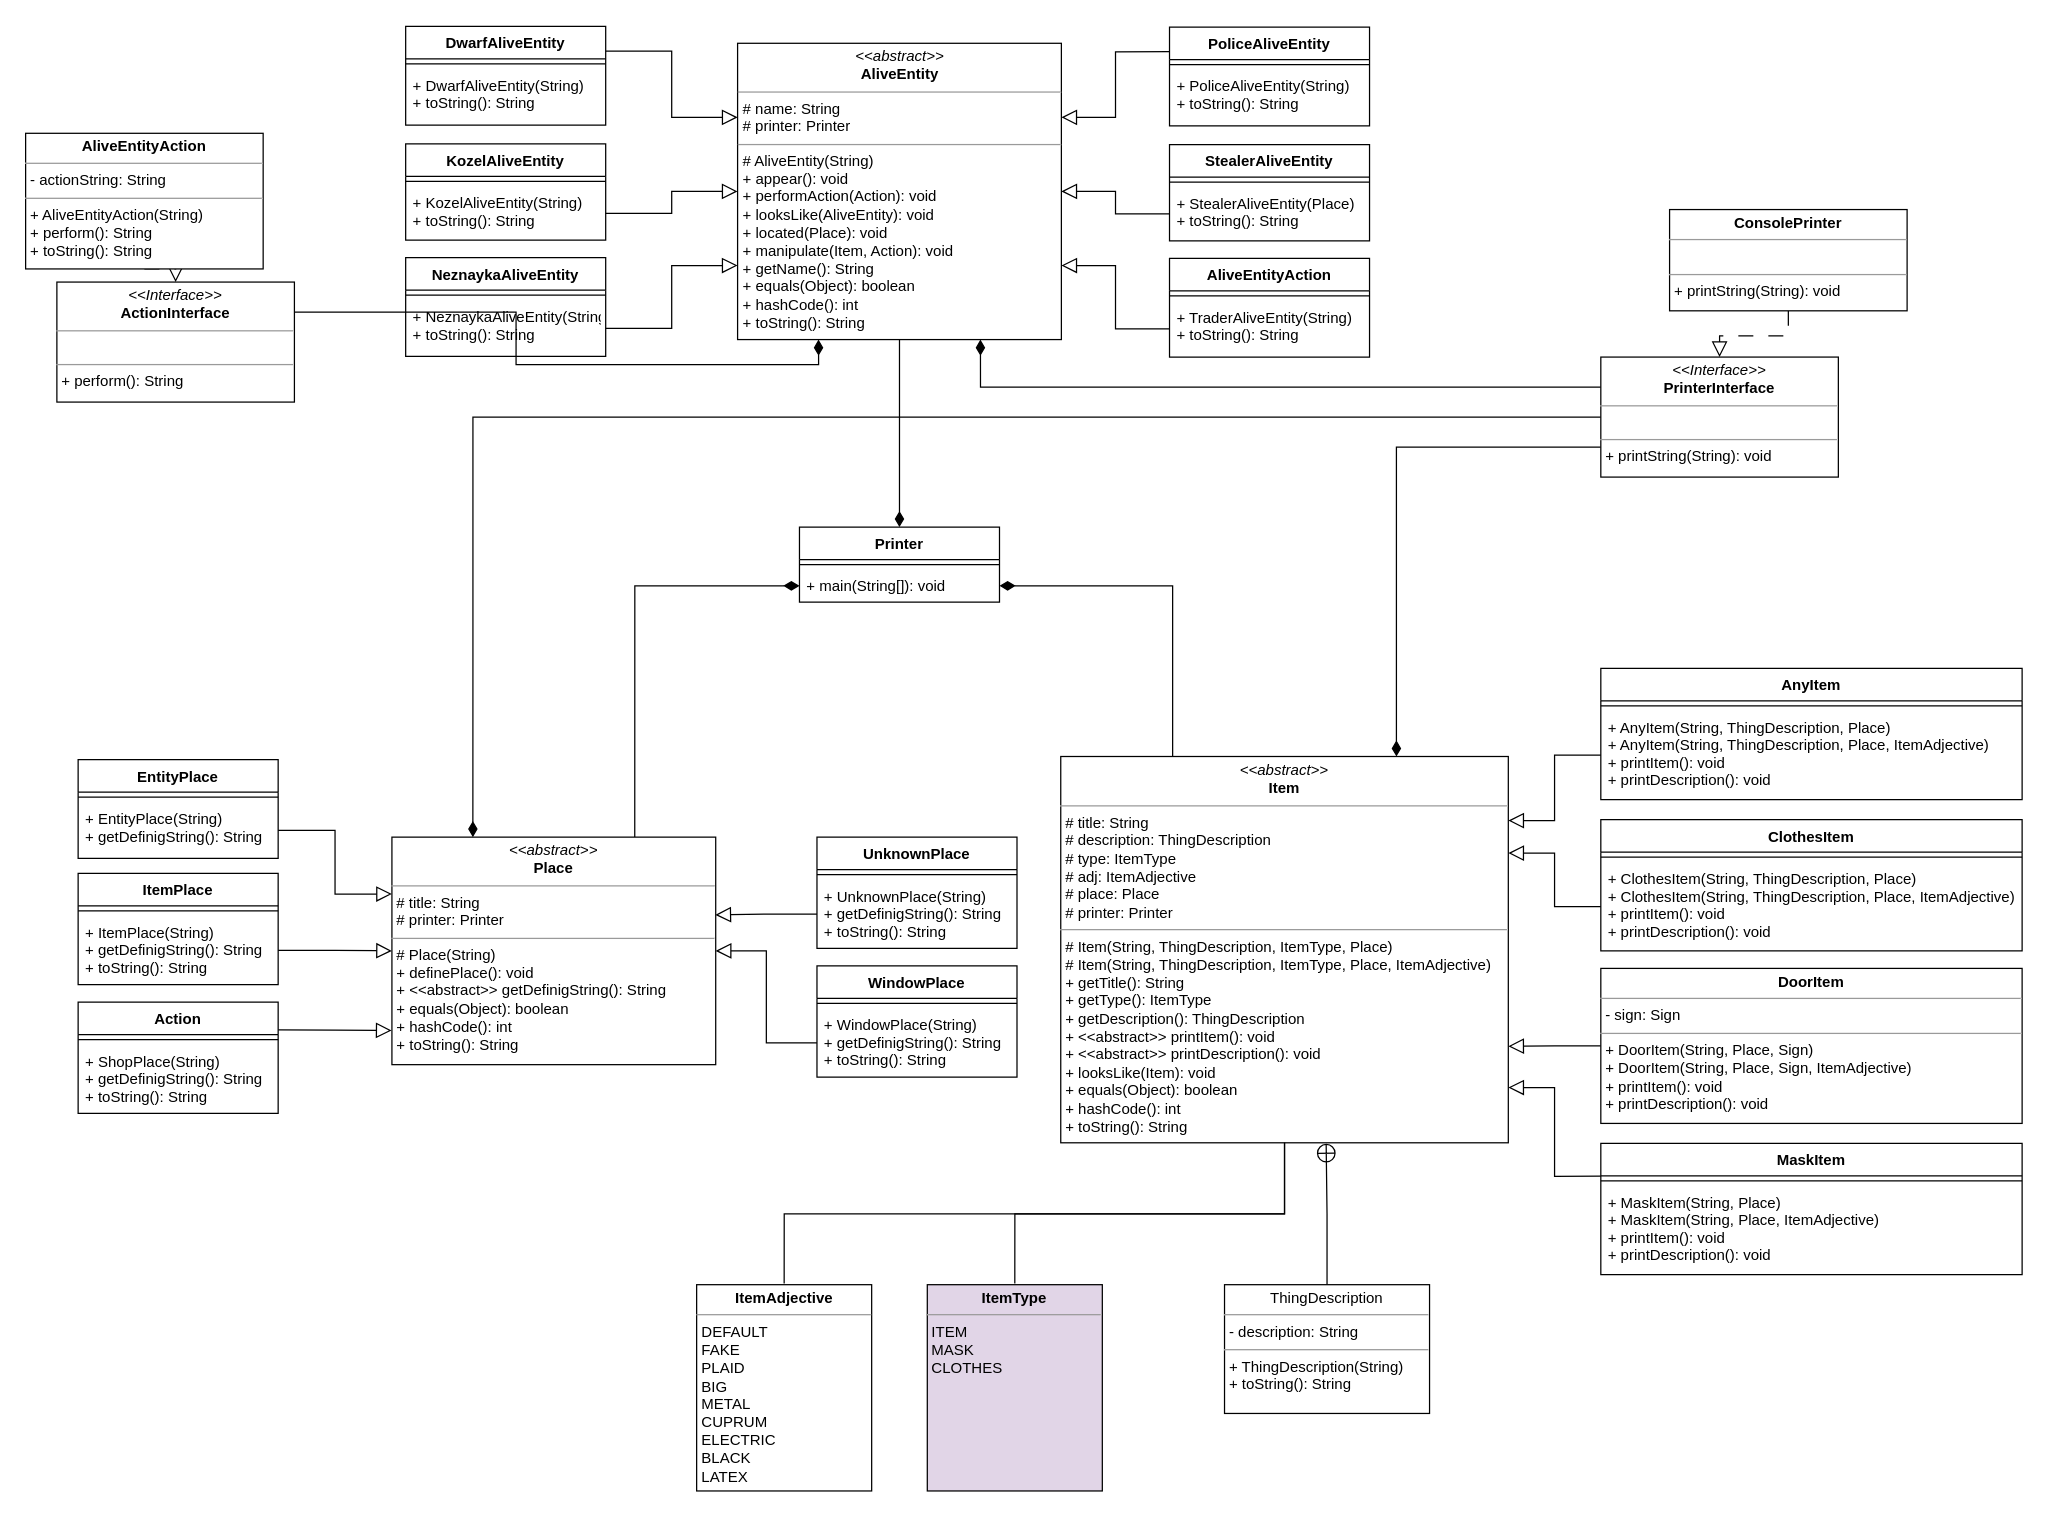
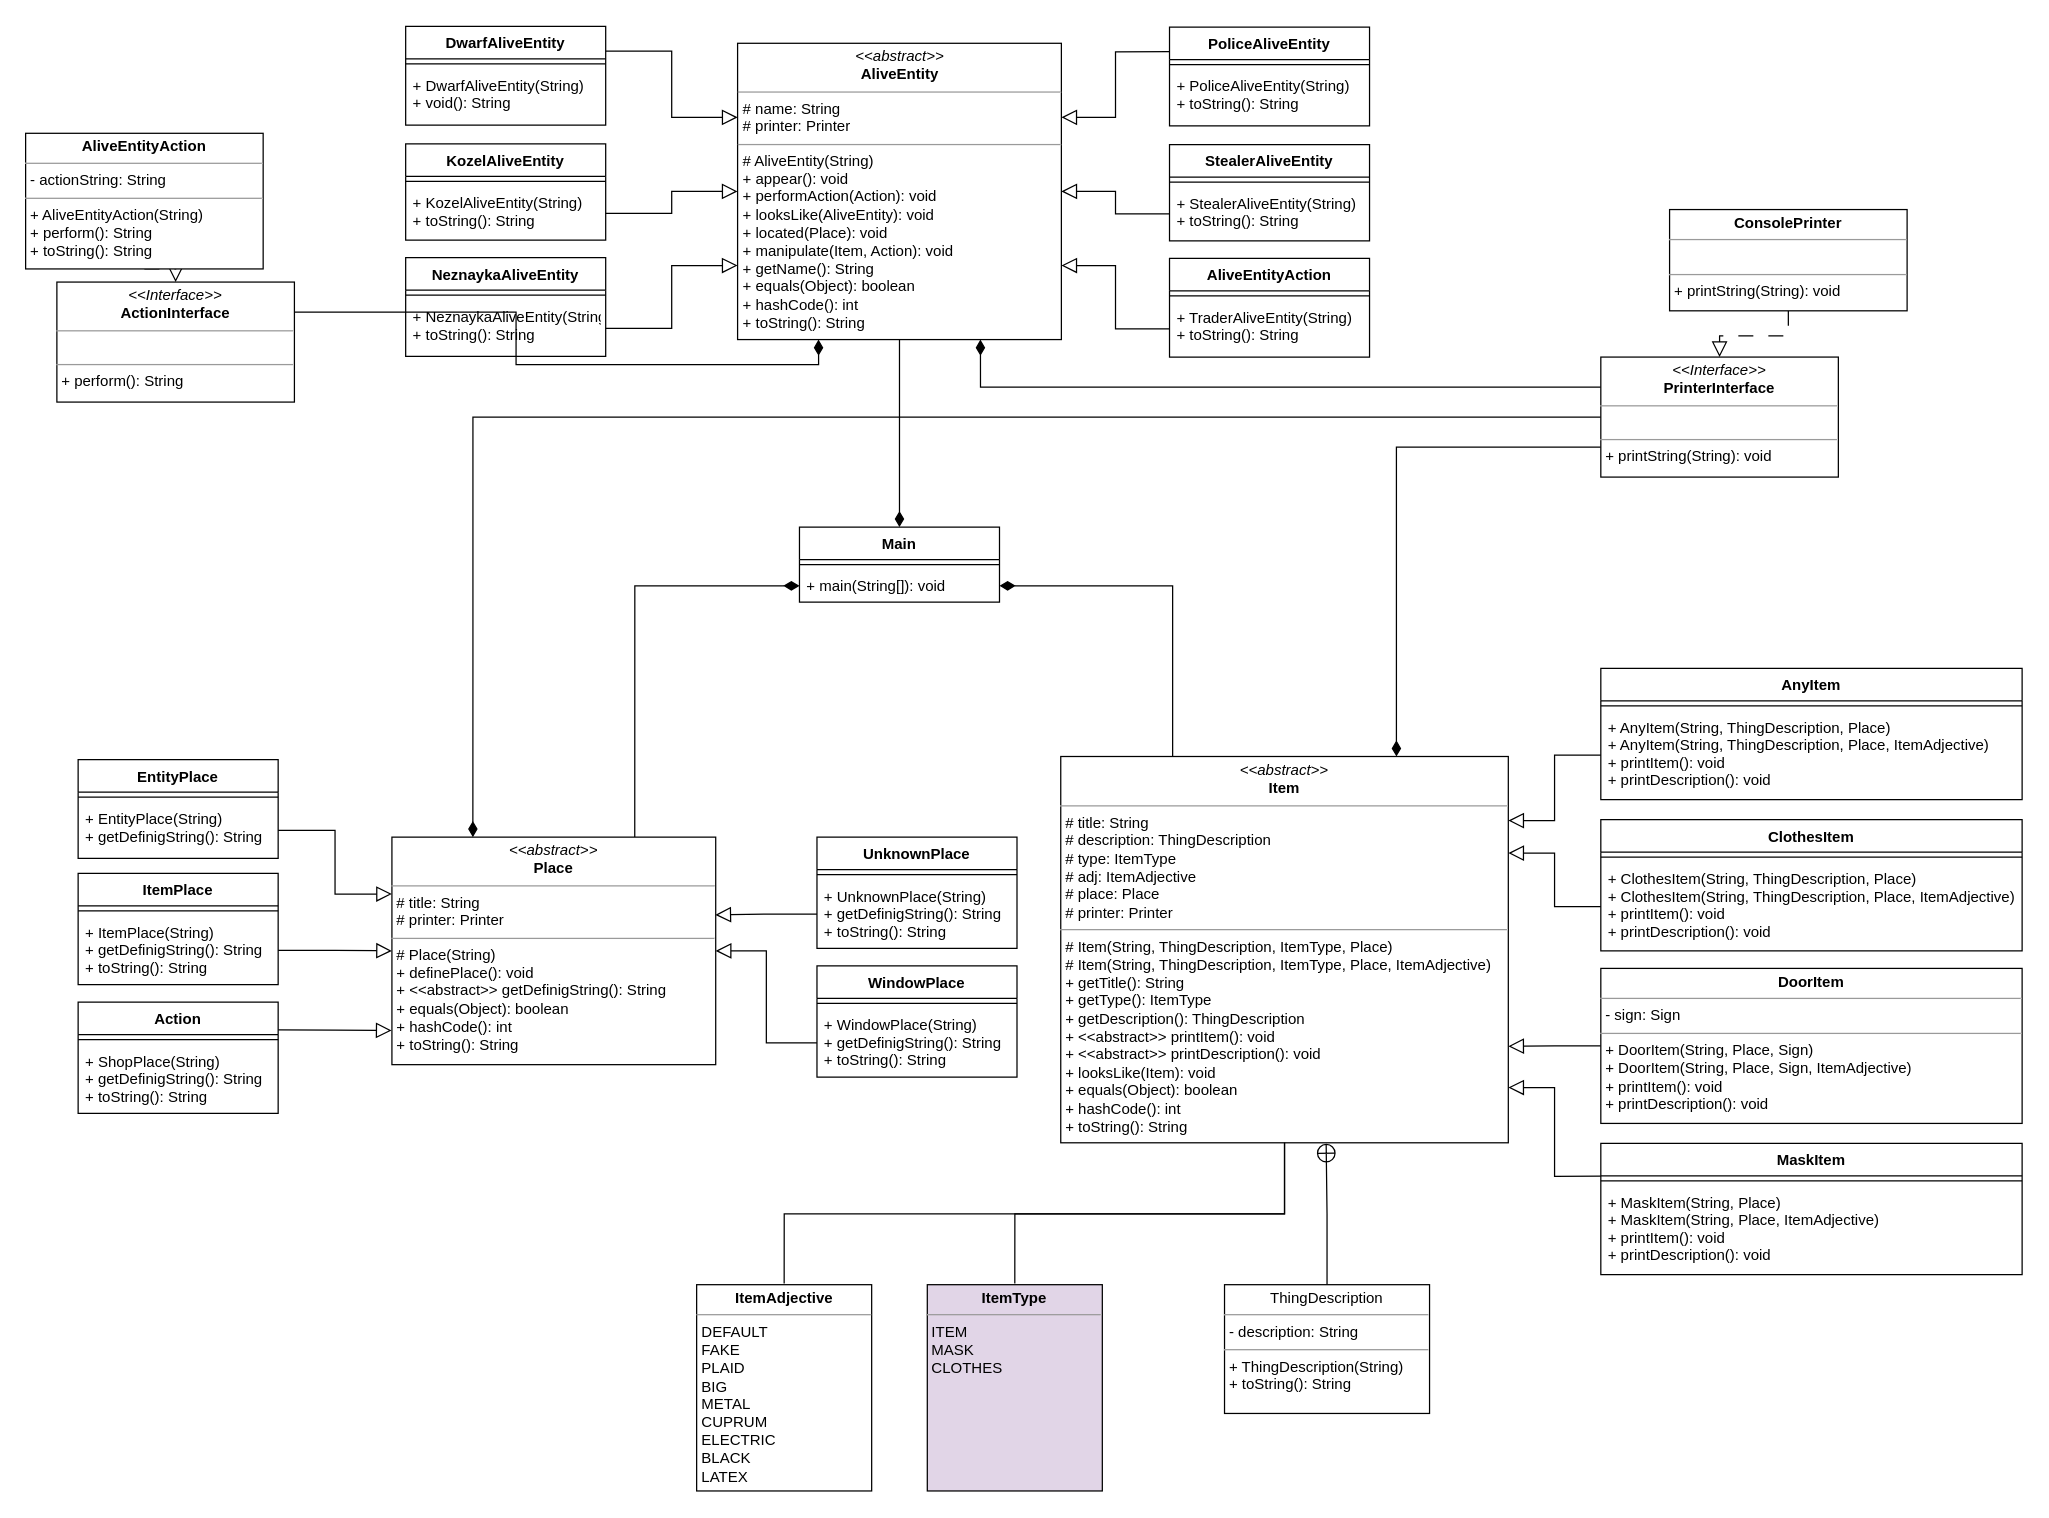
(512, 86) -> (512, 86)
(1278, 204) -> (1282, 204)
(899, 544) -> (899, 544)
